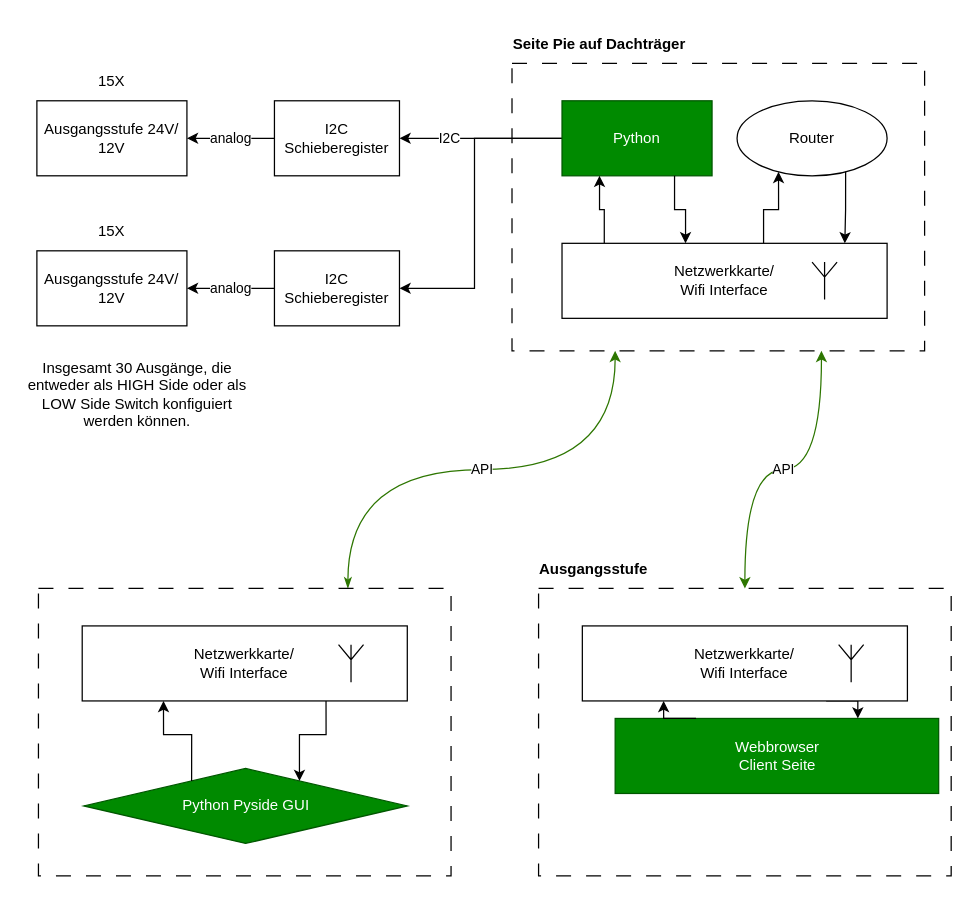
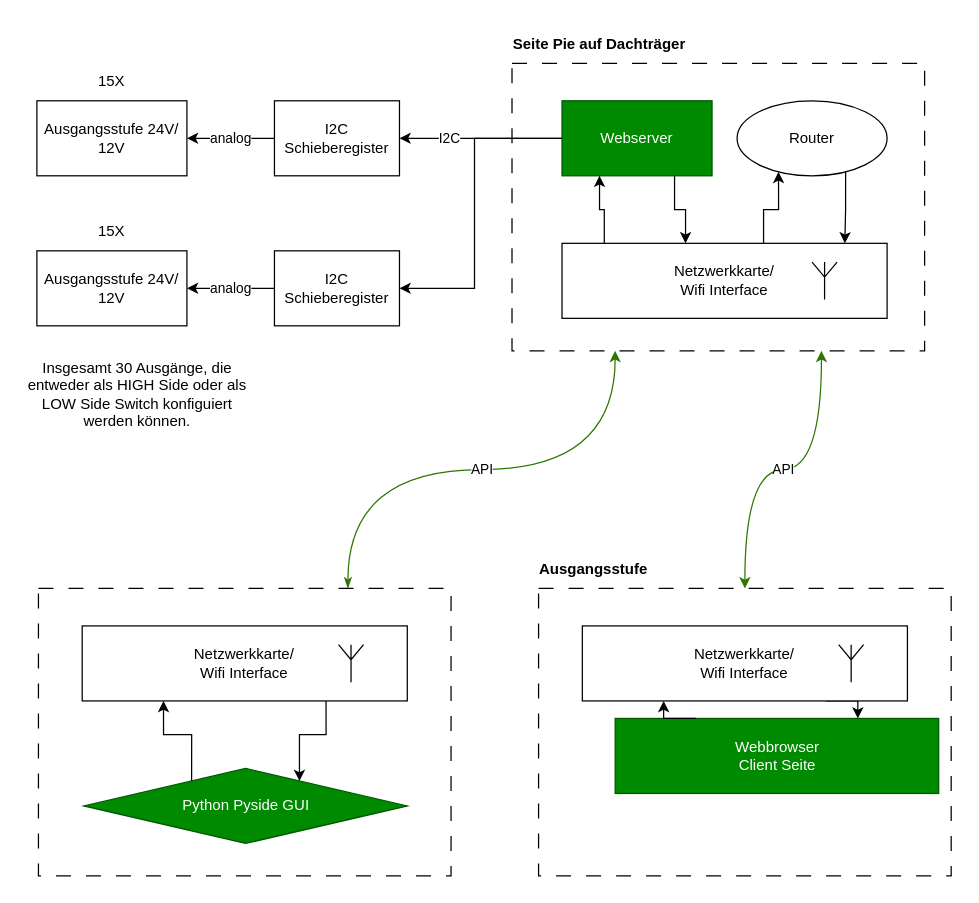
(637, 138) -> (637, 138)
